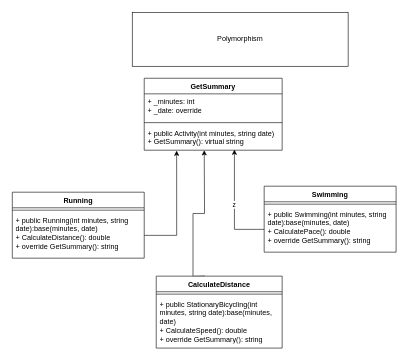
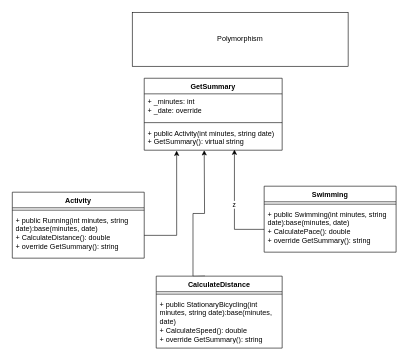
(78, 201) -> (78, 201)
